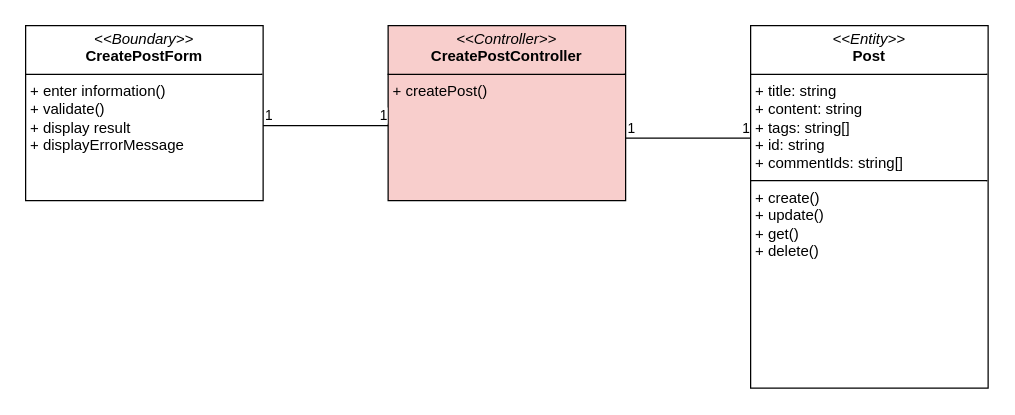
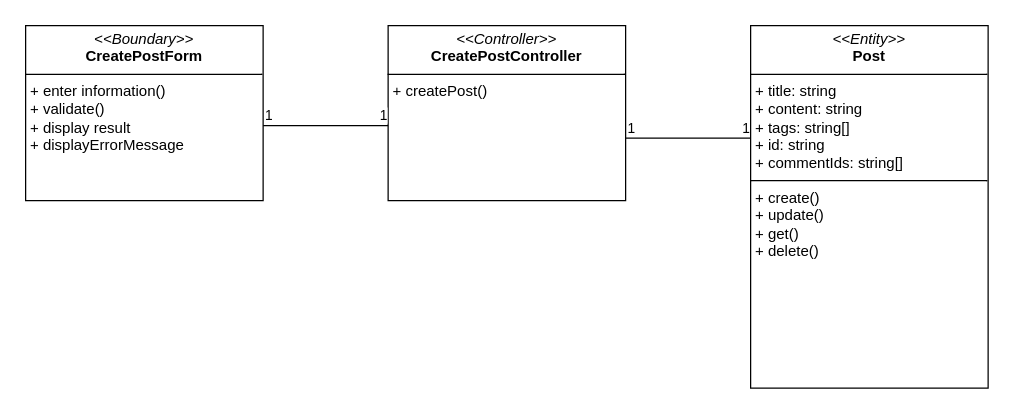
(507, 113) -> (507, 113)
